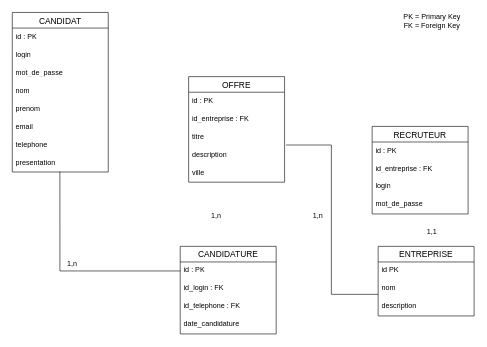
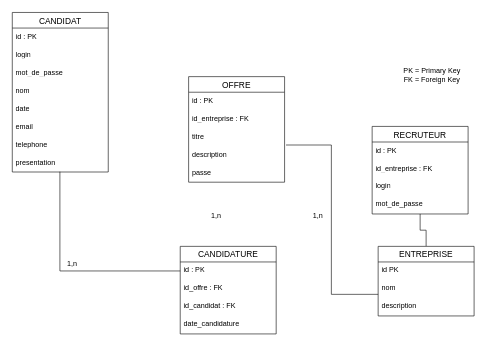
(432, 21) -> (432, 75)
(28, 108) -> (24, 108)
(200, 173) -> (202, 173)
none -> (424, 230)
(432, 232) -> none
(204, 288) -> (206, 288)
(213, 306) -> (211, 306)
